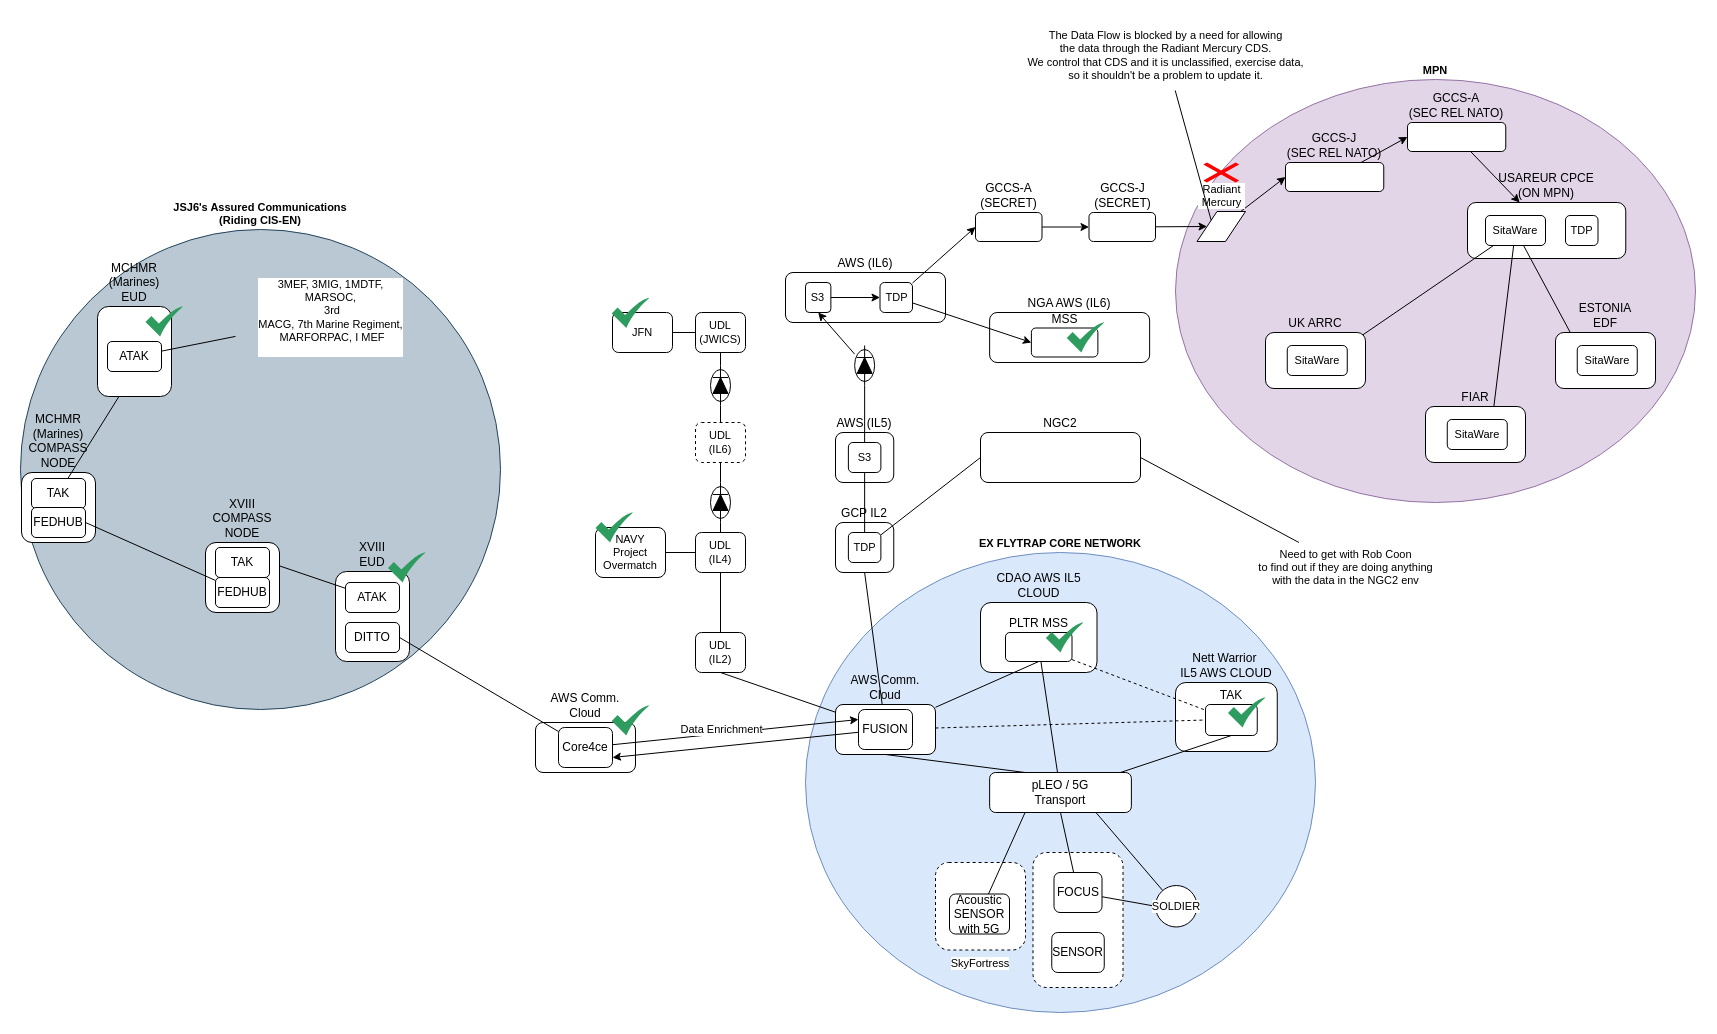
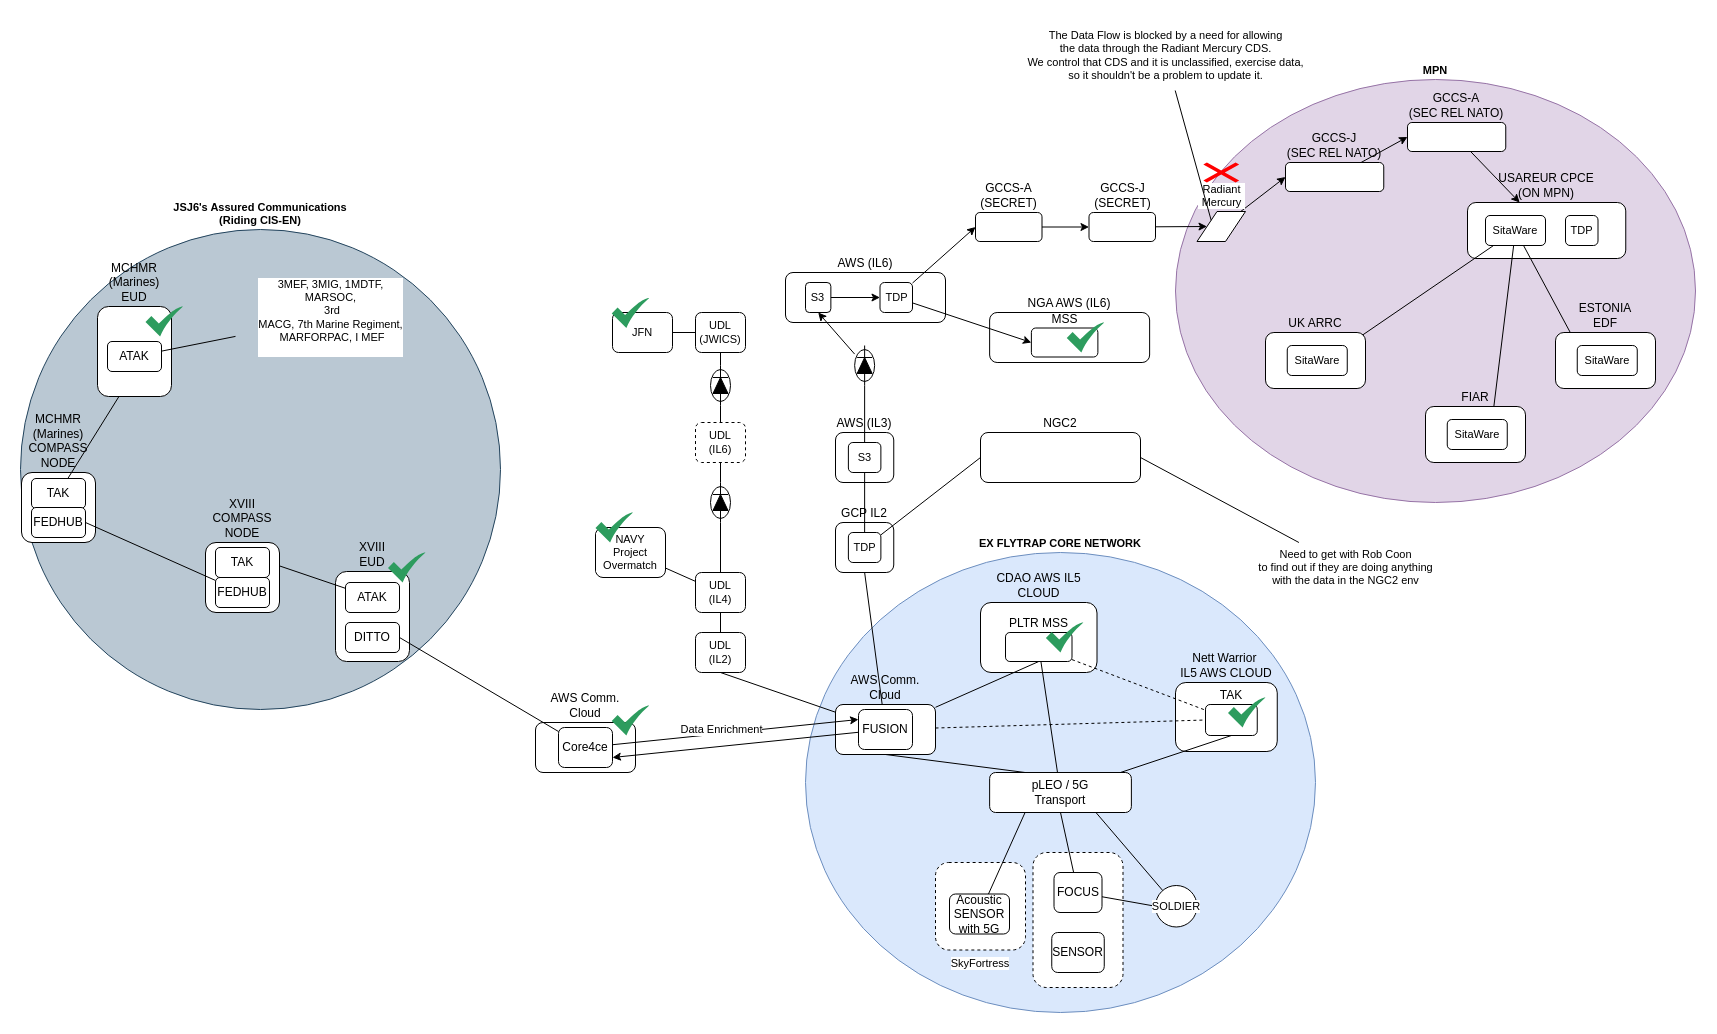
(865, 415) -> (865, 415)
(721, 553) -> (721, 593)
